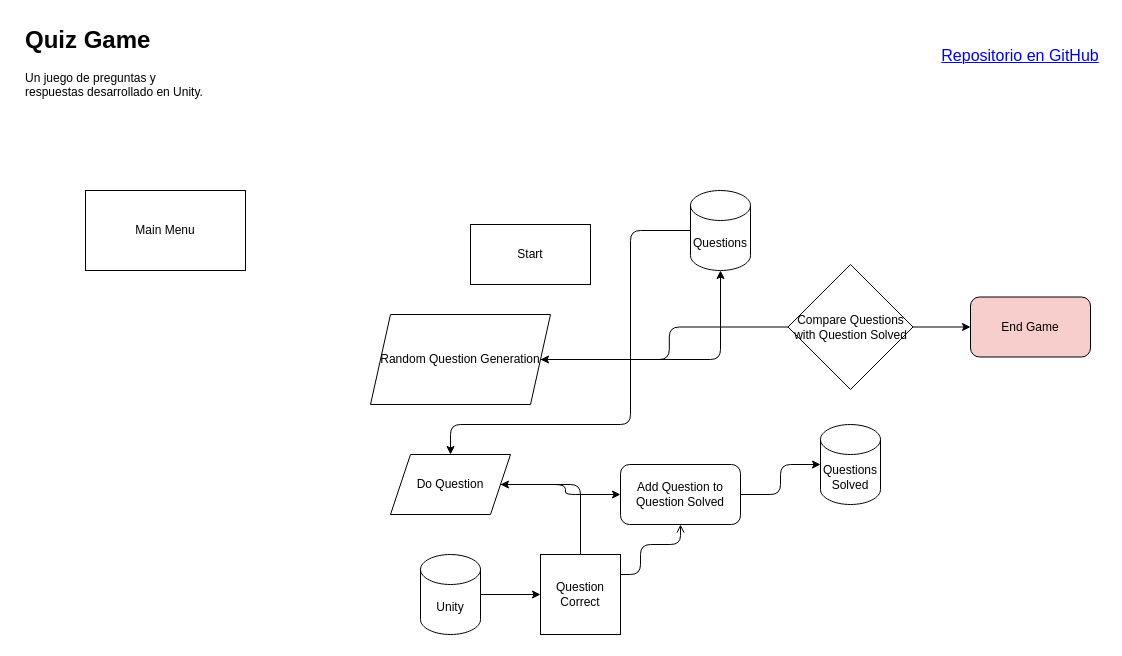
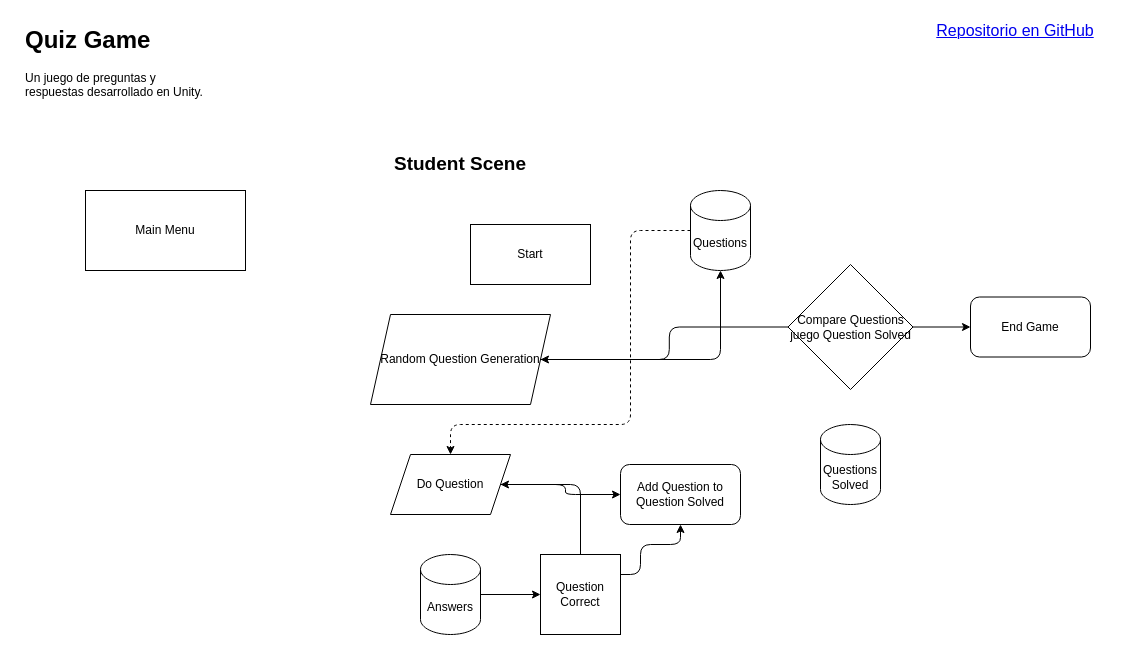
(1021, 56) -> (1016, 31)
none -> (461, 165)
(1031, 327) -> (1031, 327)
(851, 328) -> (851, 328)
(631, 395) -> (631, 395)
(781, 484) -> none
(681, 533) -> (680, 539)
(451, 608) -> (451, 608)
